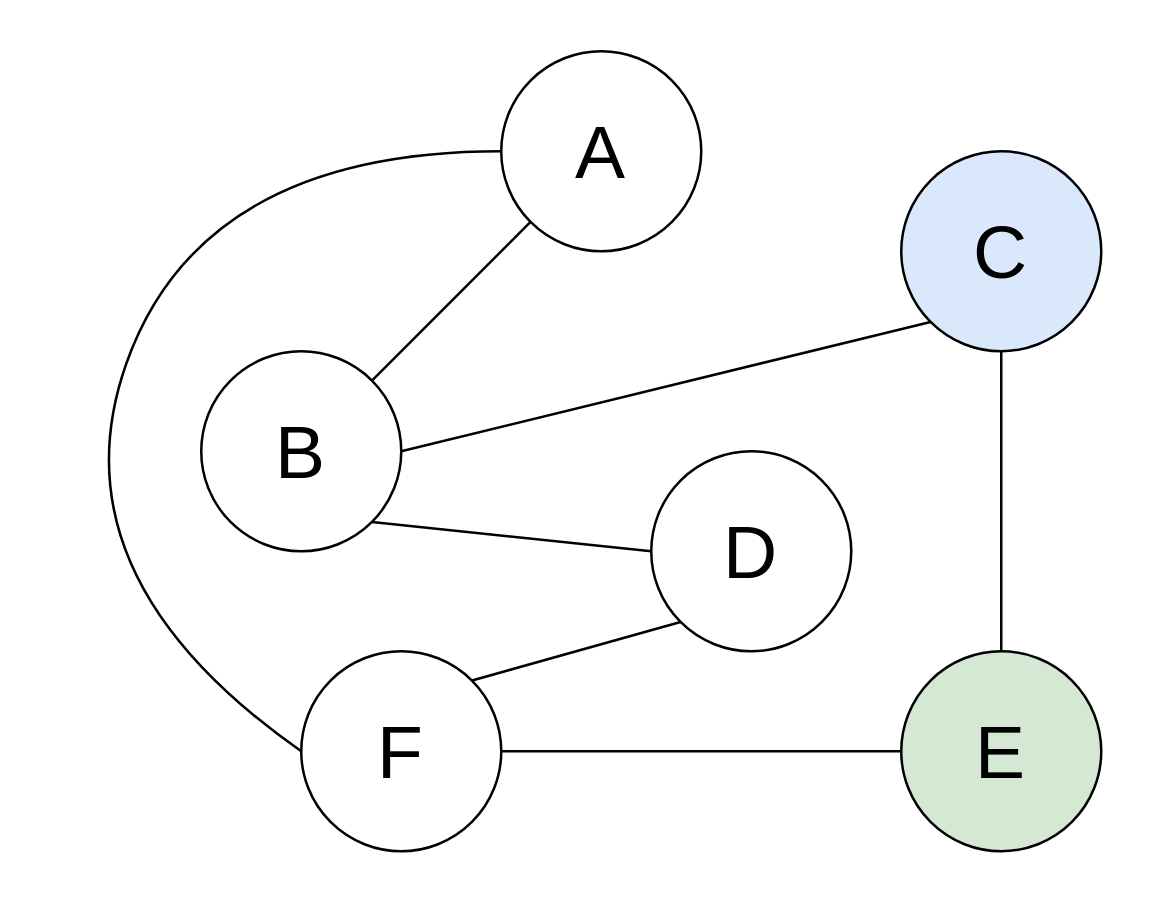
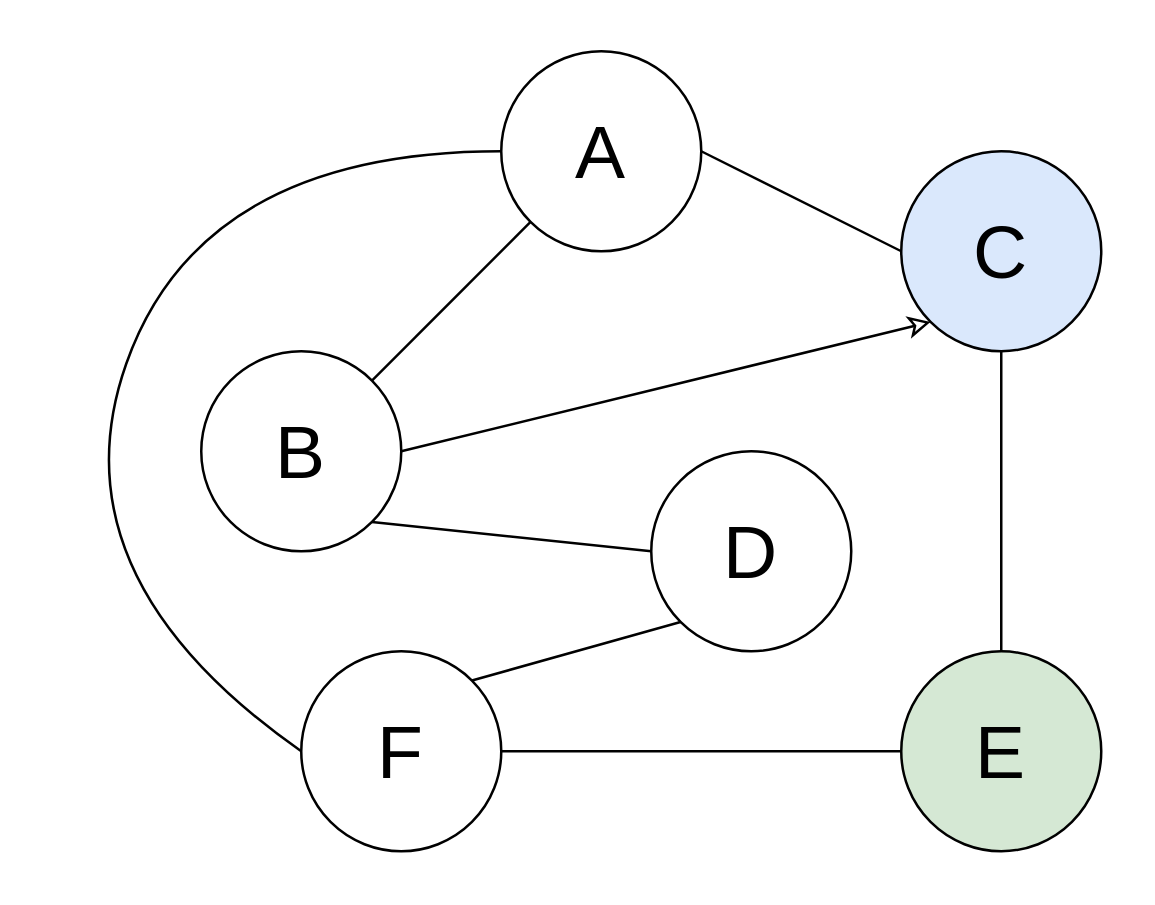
none -> (801, 201)
(921, 324) -> (913, 326)
